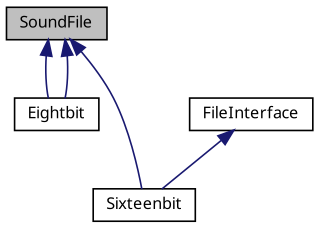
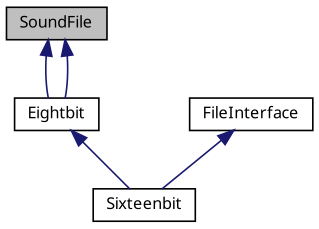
(121, 116) -> (106, 166)
